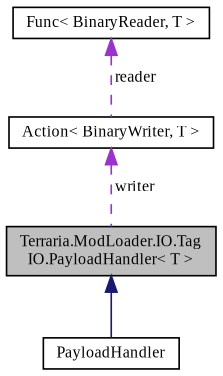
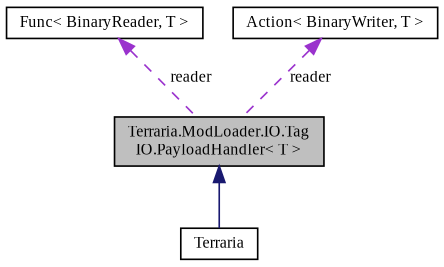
(111, 86) -> (163, 84)
(133, 187) -> (309, 78)
(111, 353) -> (219, 244)
